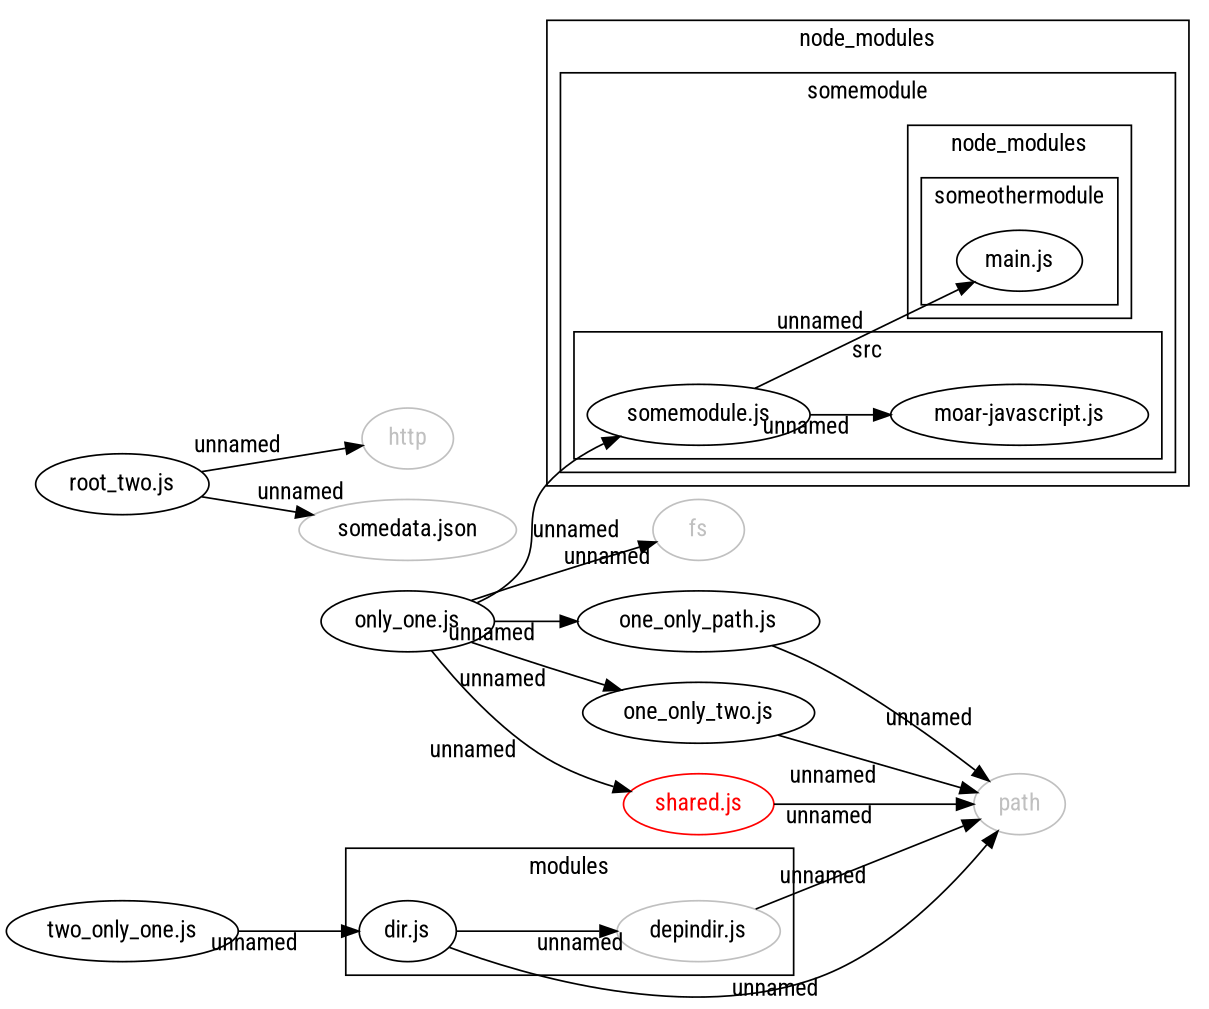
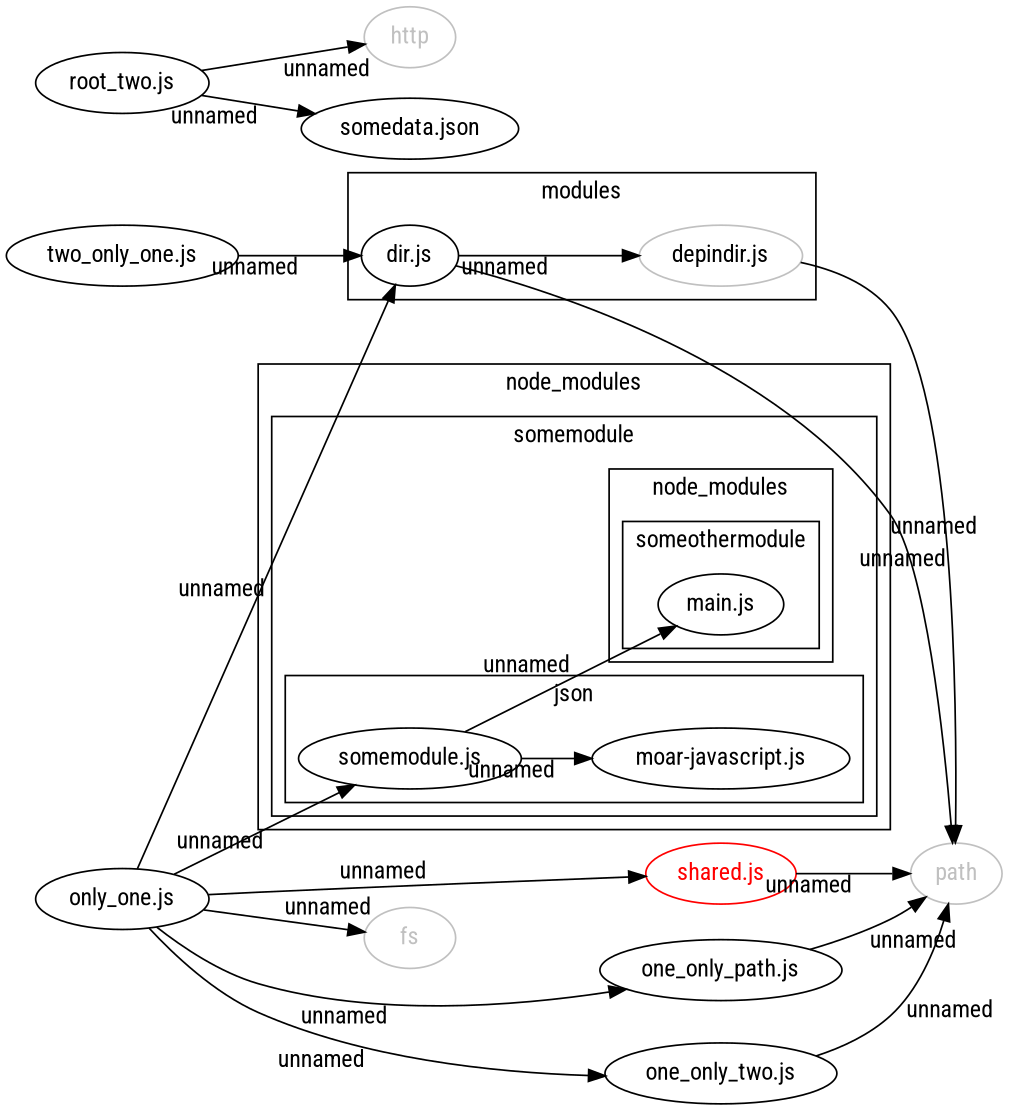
(868, 351) -> (574, 695)
(408, 530) -> (410, 129)
none -> (244, 627)
